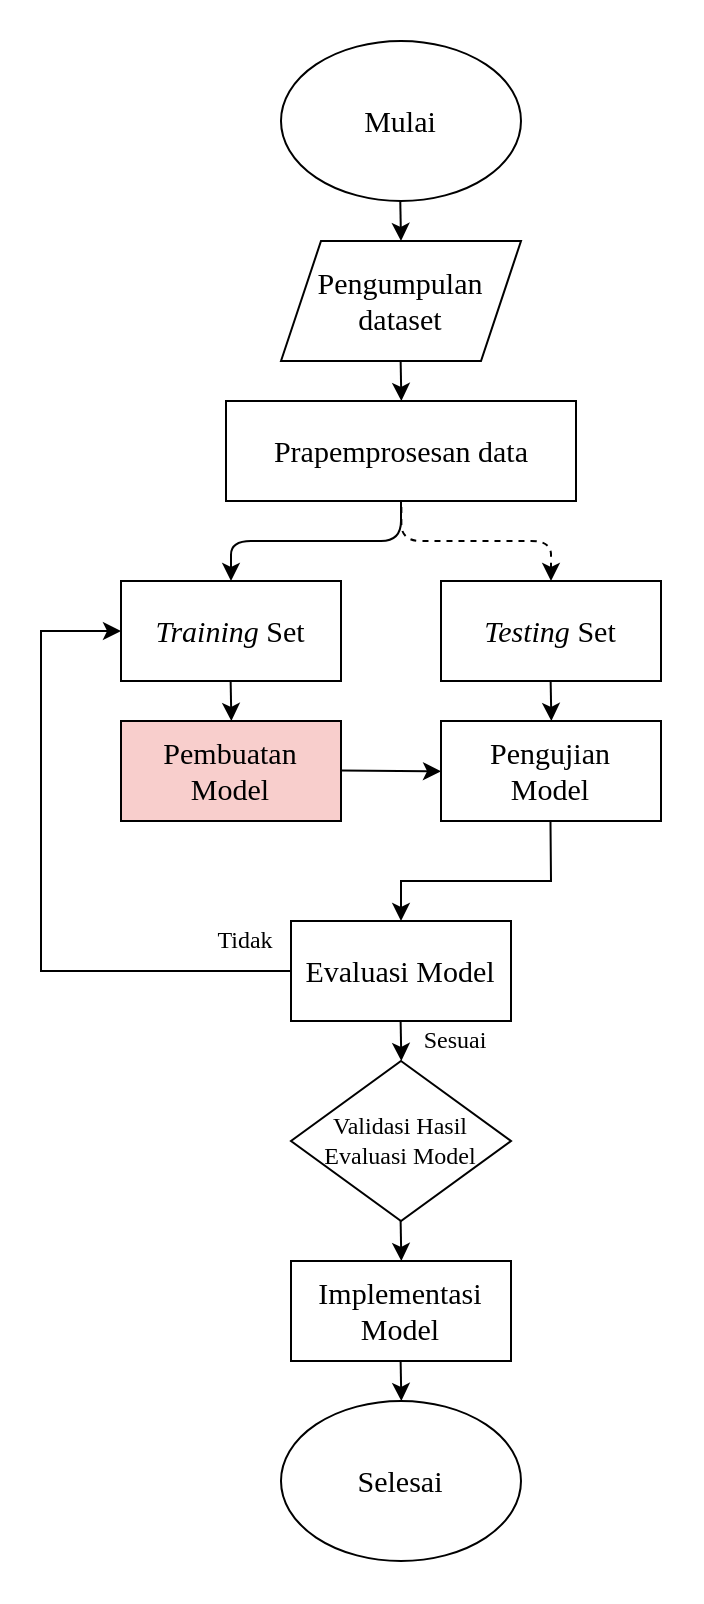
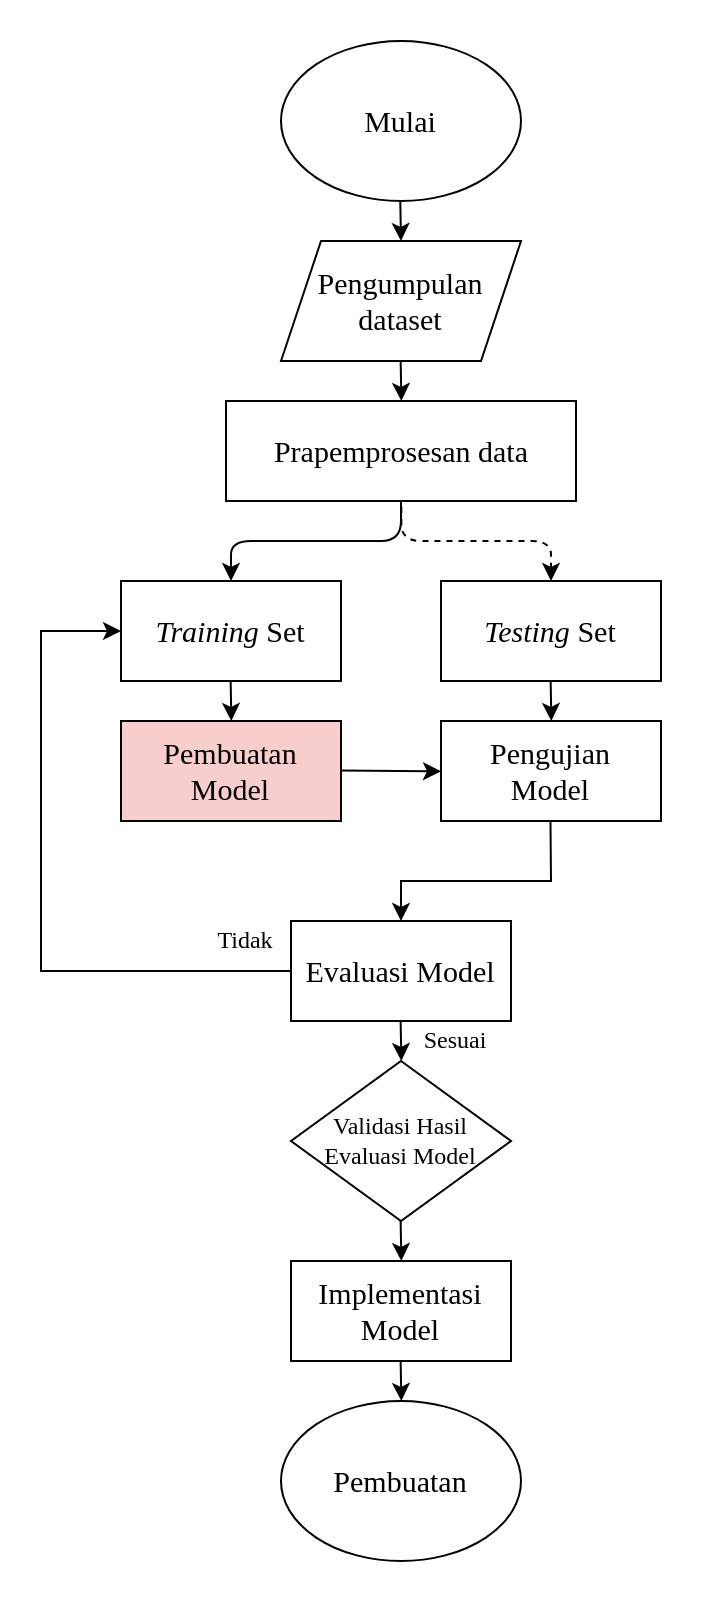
(401, 1481) -> (401, 1481)
